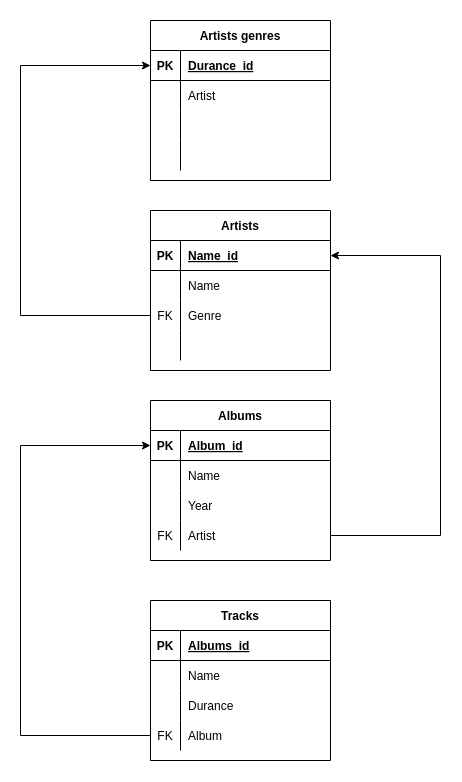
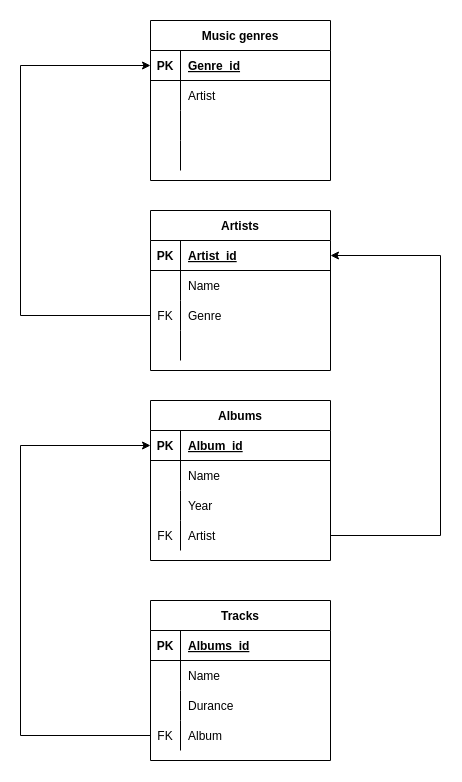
(240, 36) -> (240, 36)
(220, 66) -> (213, 66)
(210, 256) -> (215, 256)
